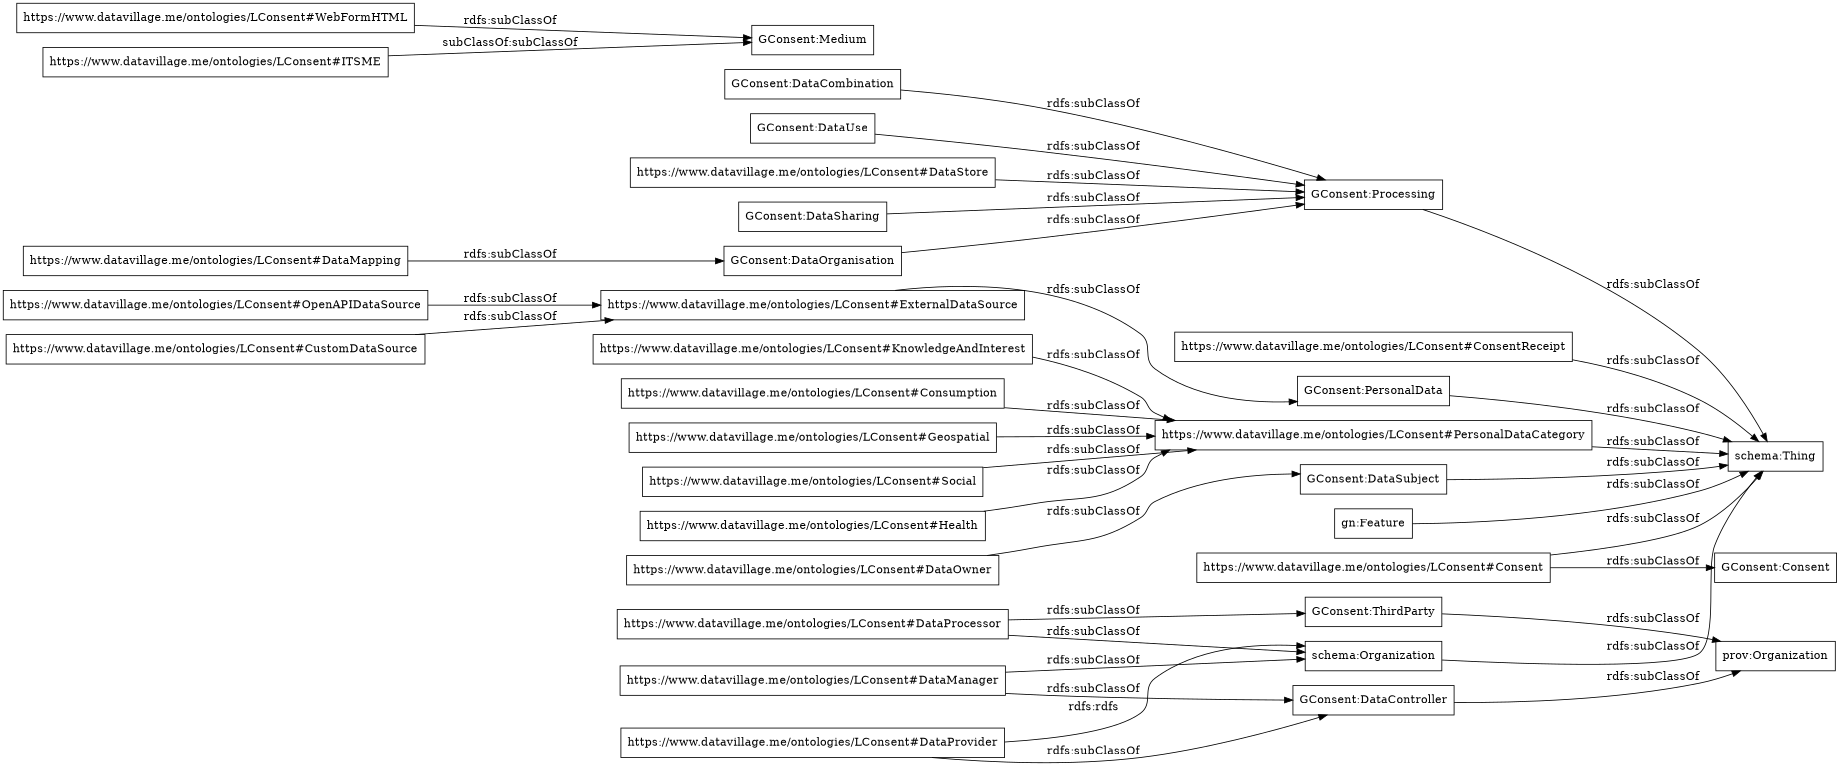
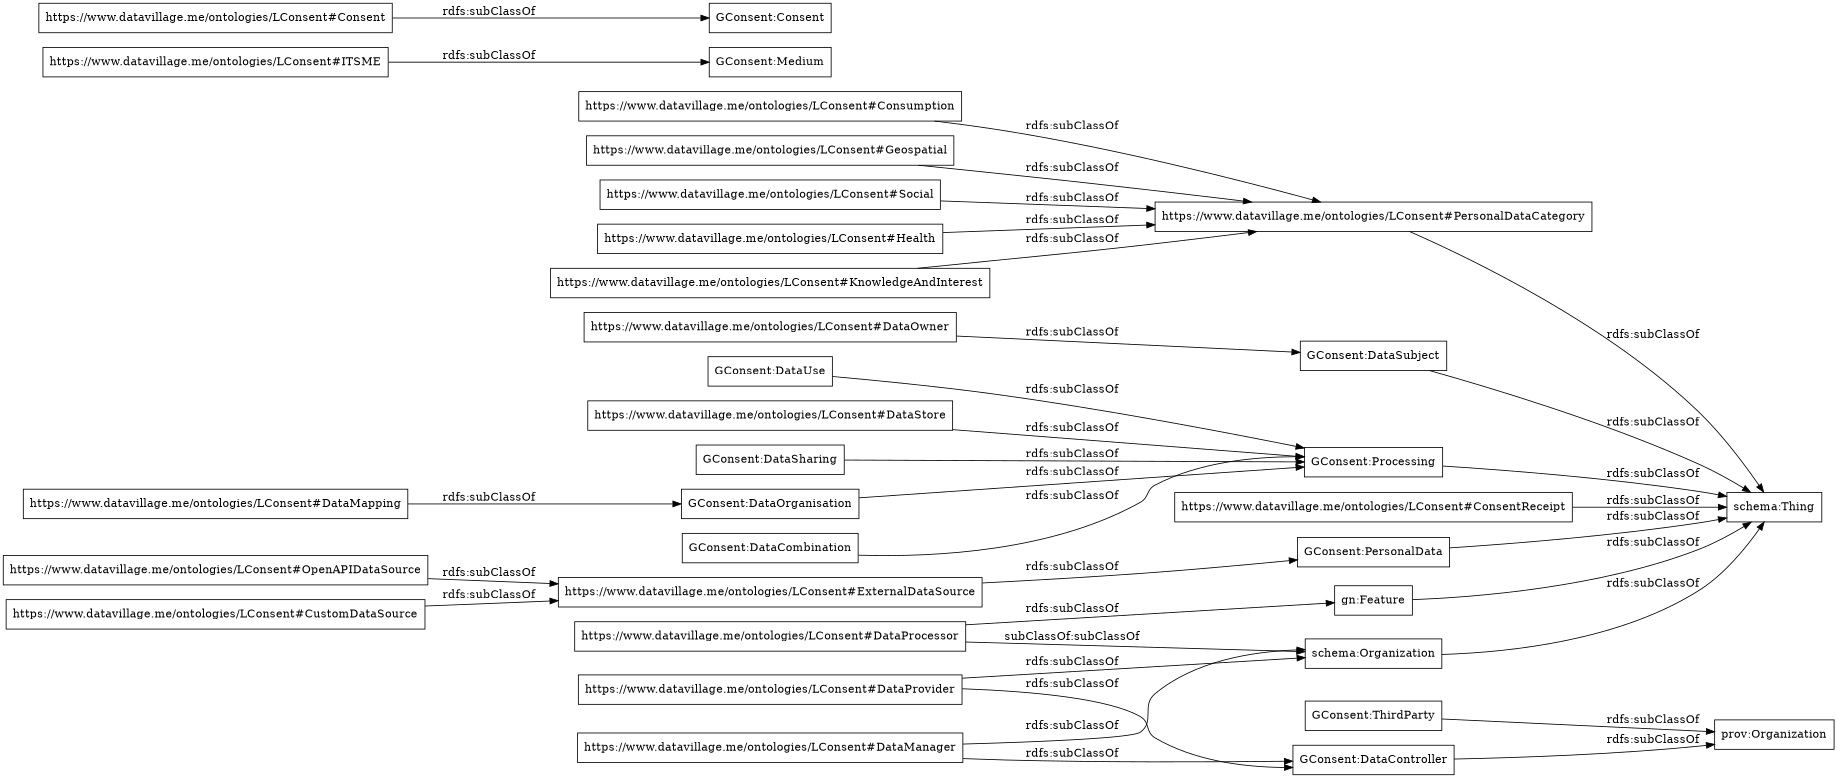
(216, 18) -> none
(510, 43) -> (489, 56)
(1663, 537) -> none
(1153, 617) -> (1146, 614)
(1094, 632) -> (1072, 637)
(1094, 707) -> (1072, 662)
